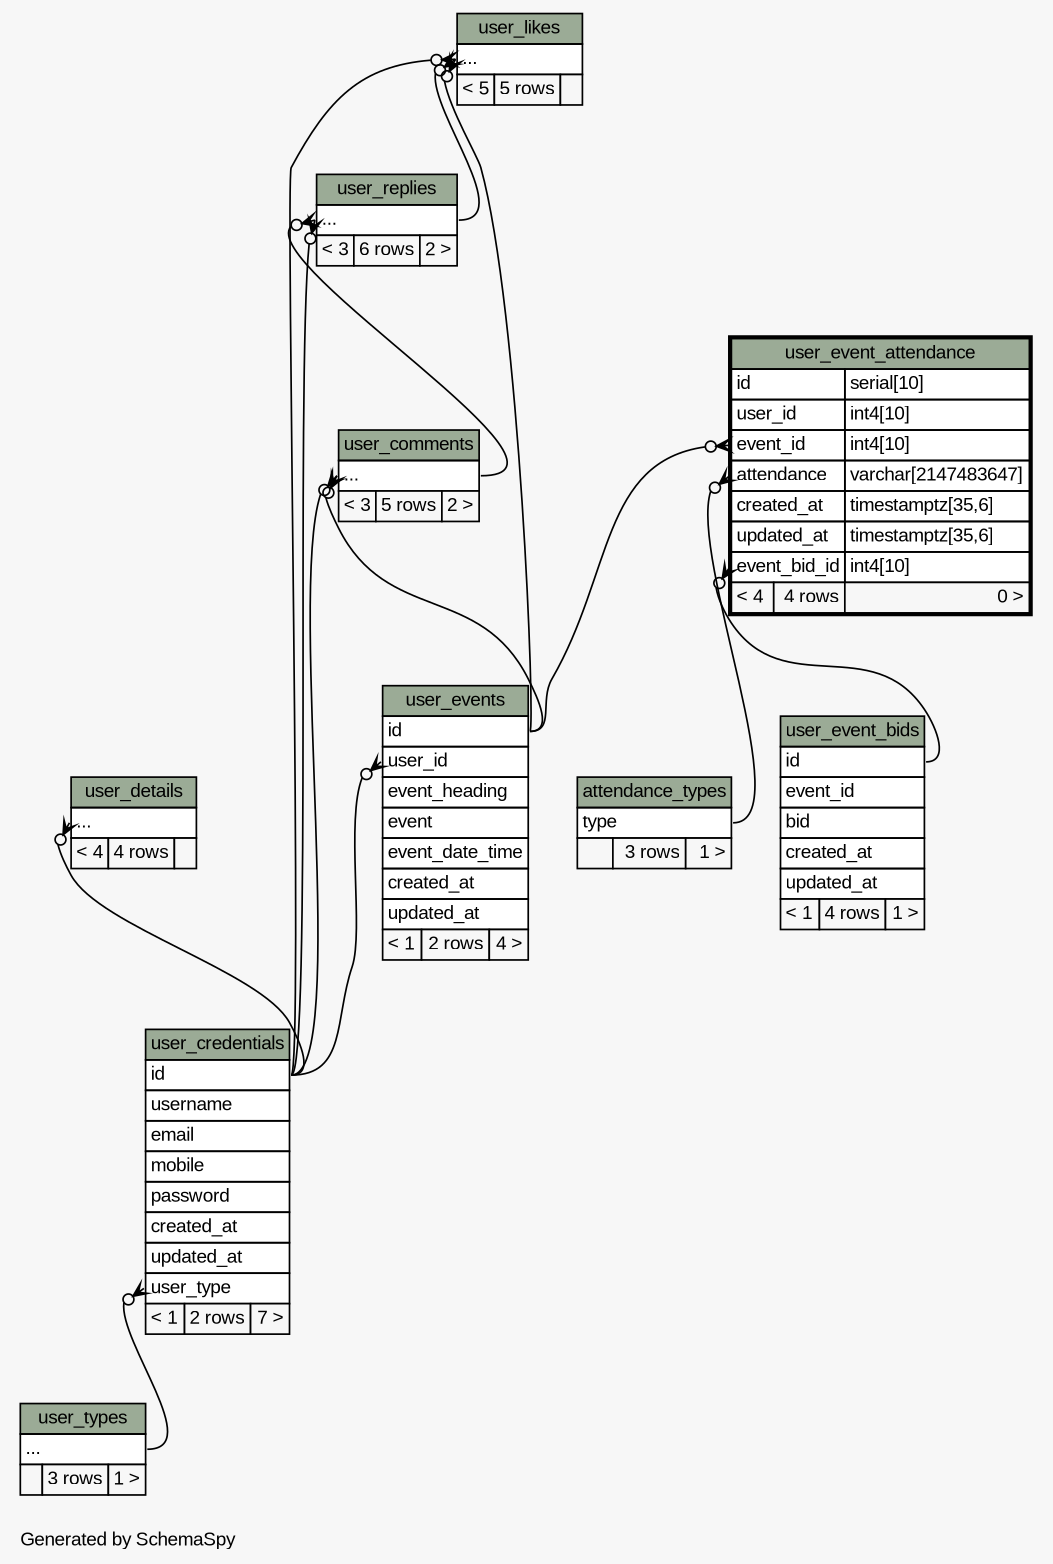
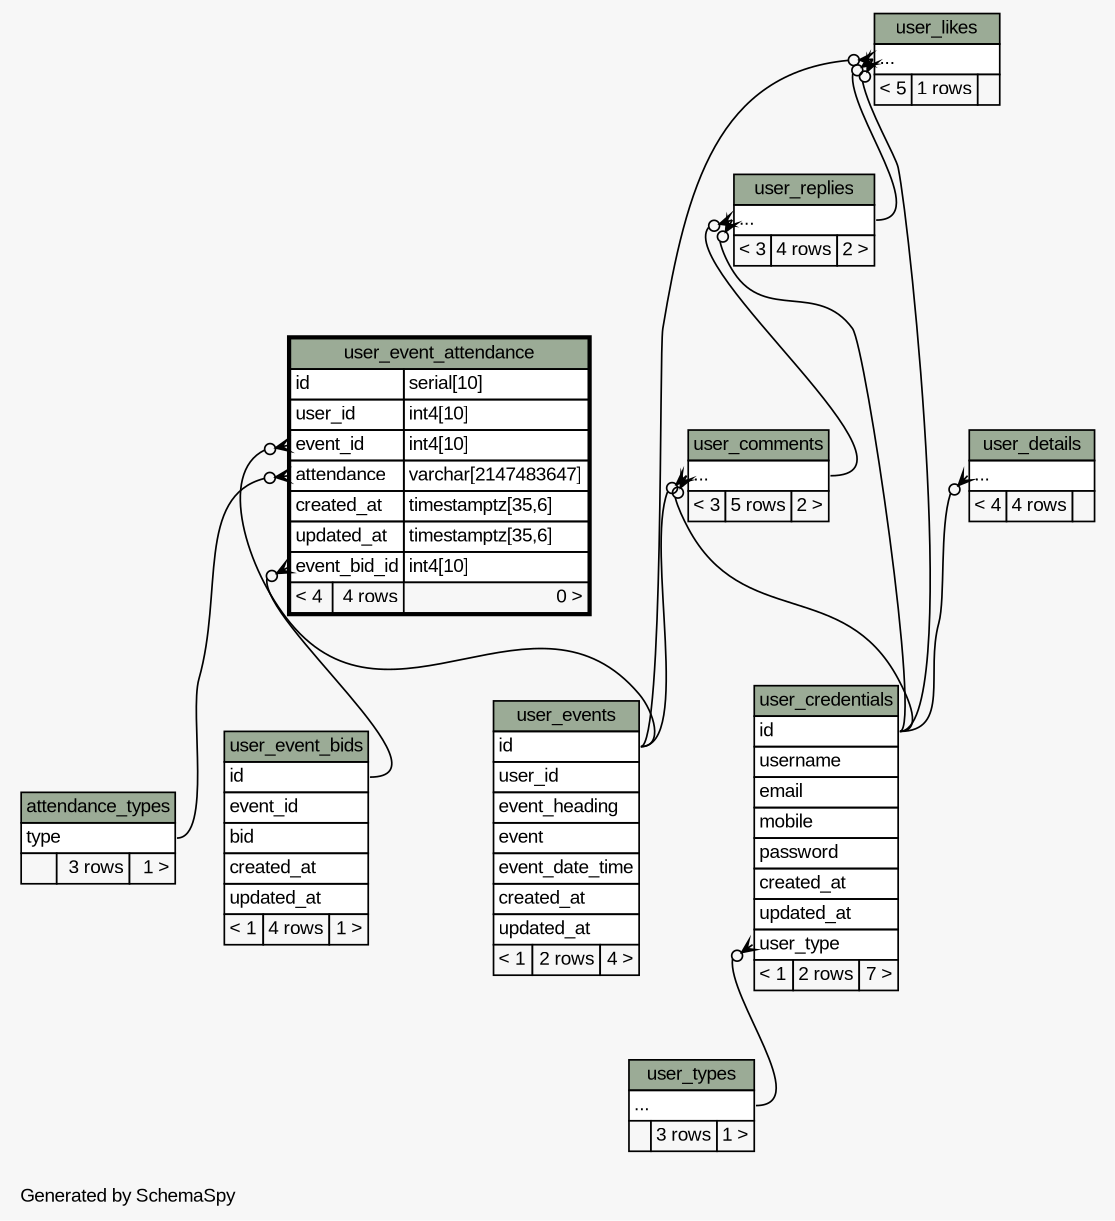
(527, 89) -> (945, 89)
(387, 250) -> (804, 250)
(356, 941) -> none
